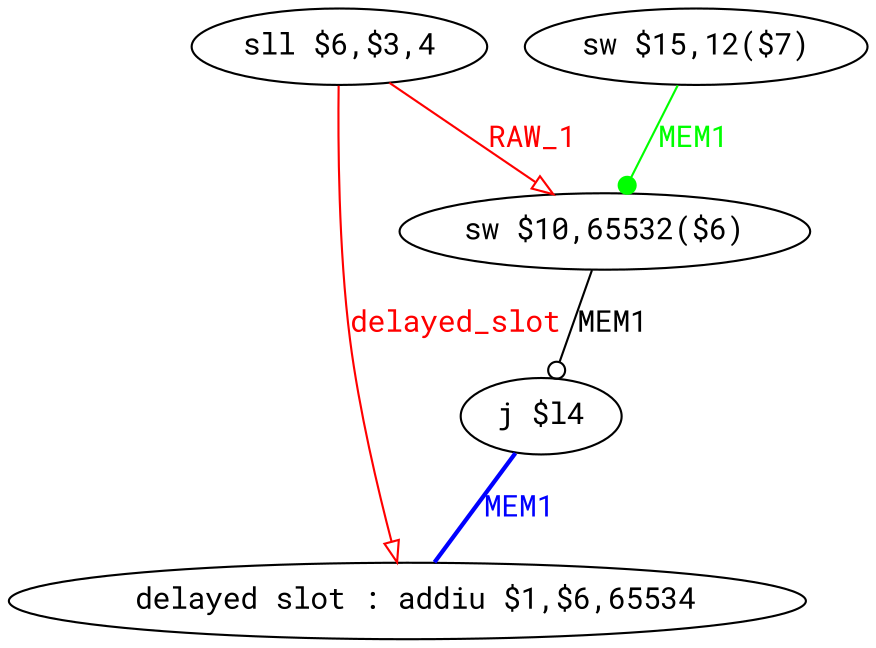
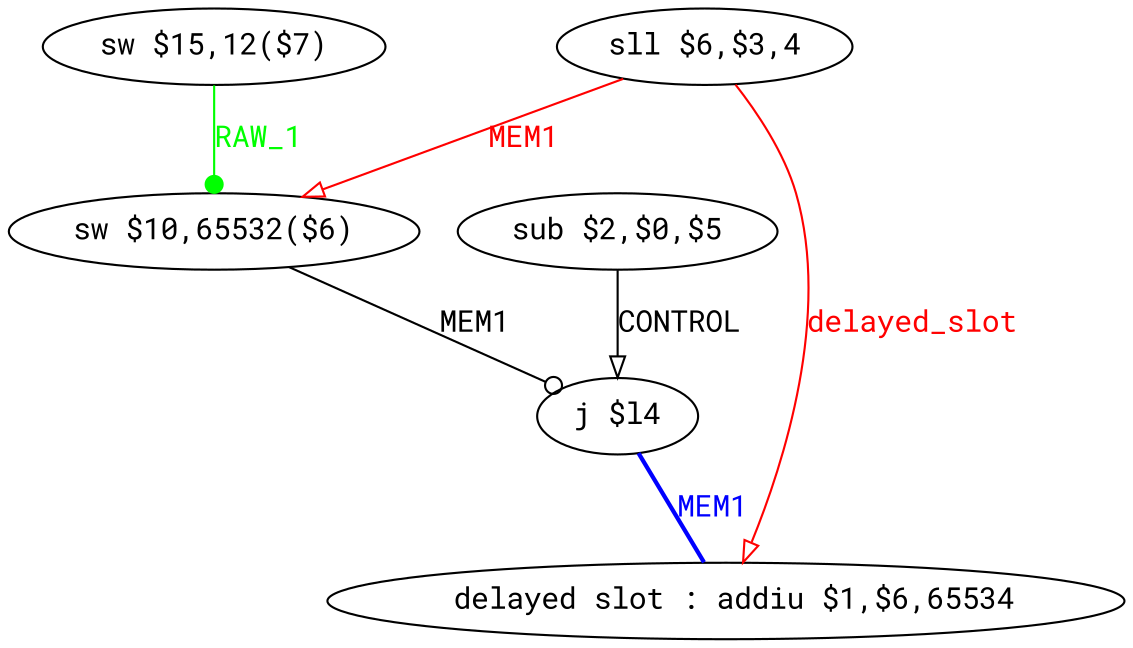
(533, 139) -> (524, 139)
(694, 139) -> (259, 139)
none -> (618, 231)
